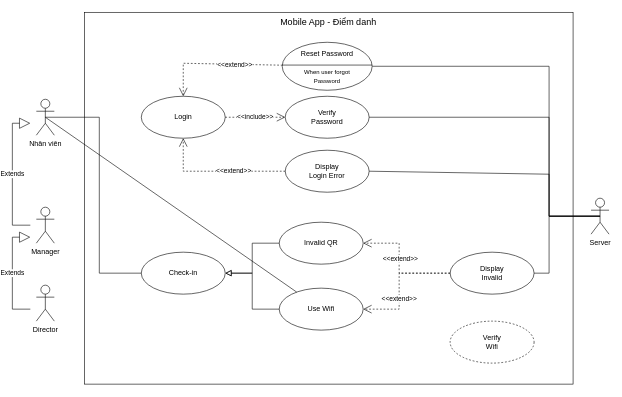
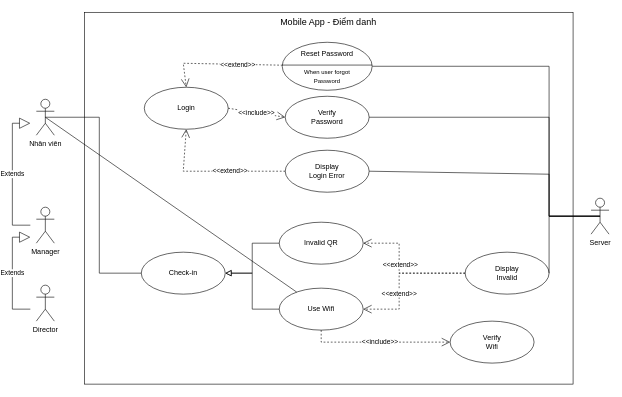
(183, 117) -> (186, 108)
(492, 273) -> (507, 273)
none -> (380, 342)
(492, 342) -> (492, 342)
